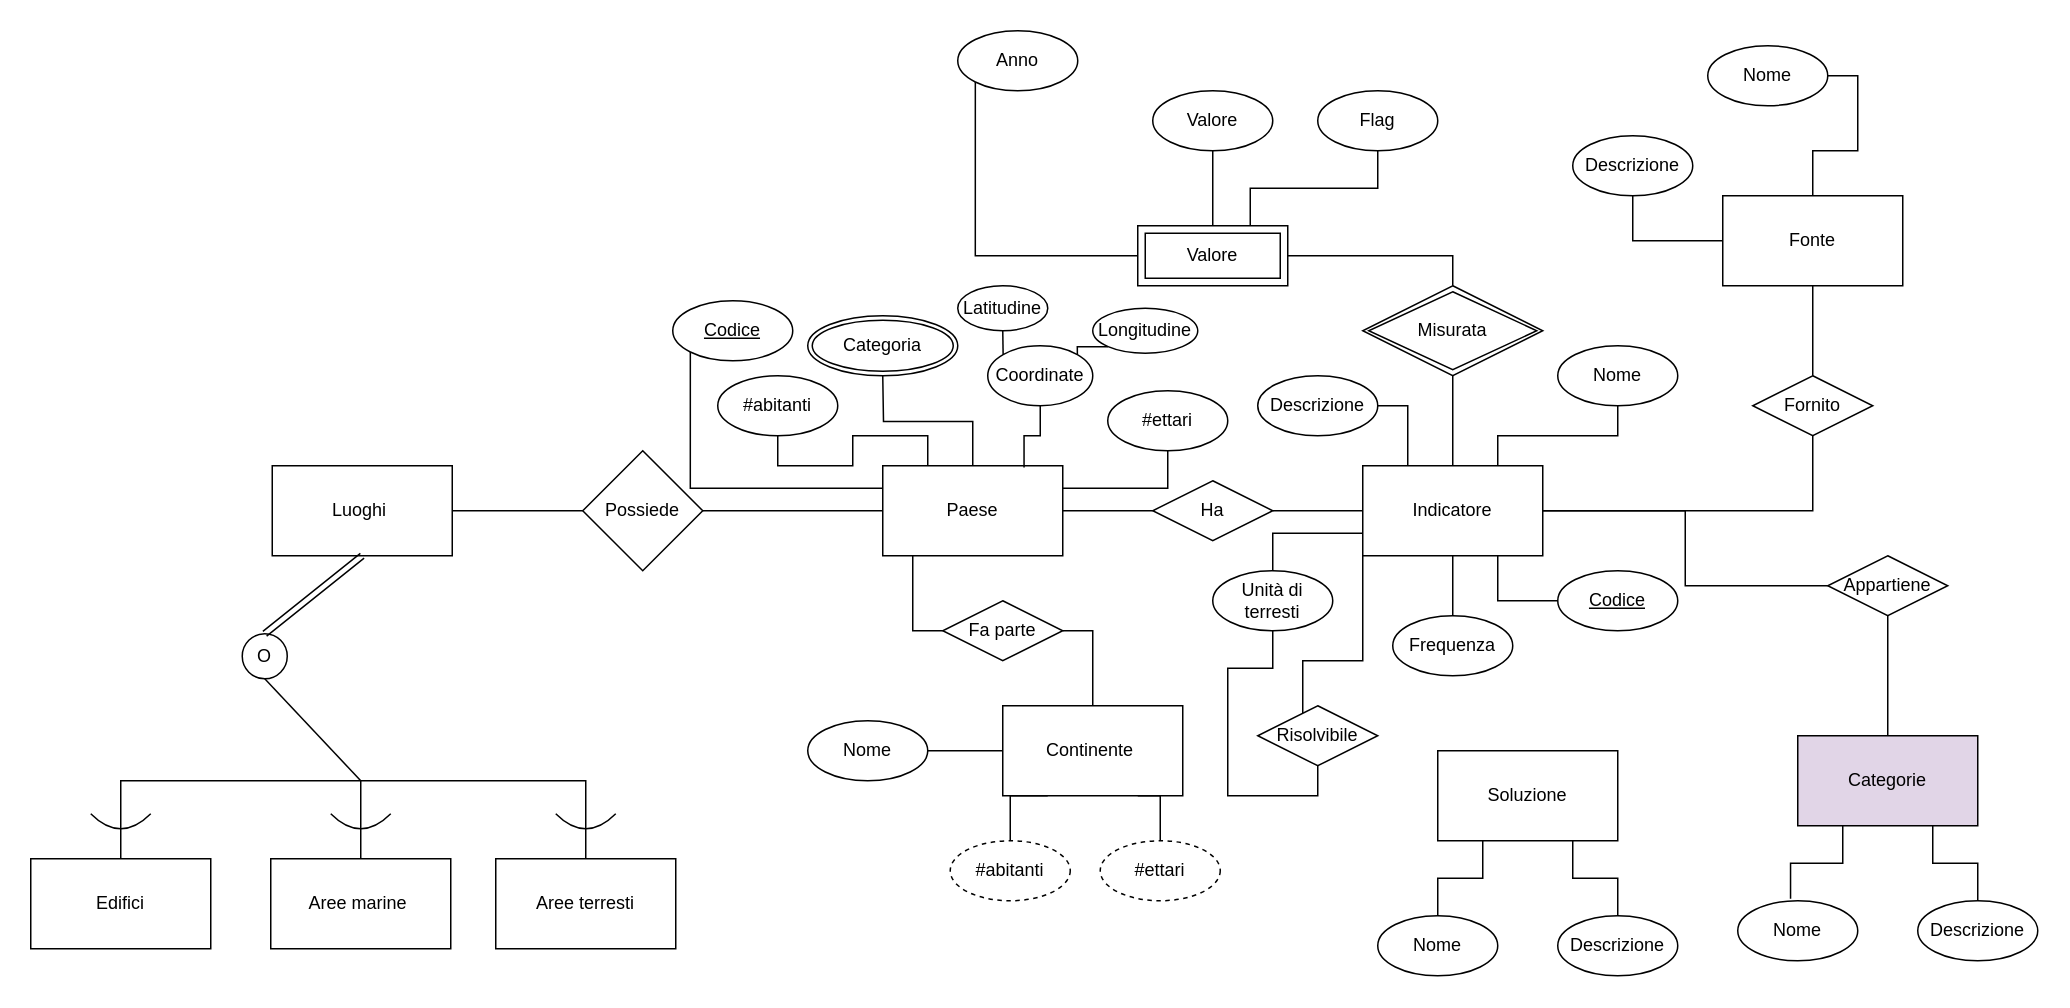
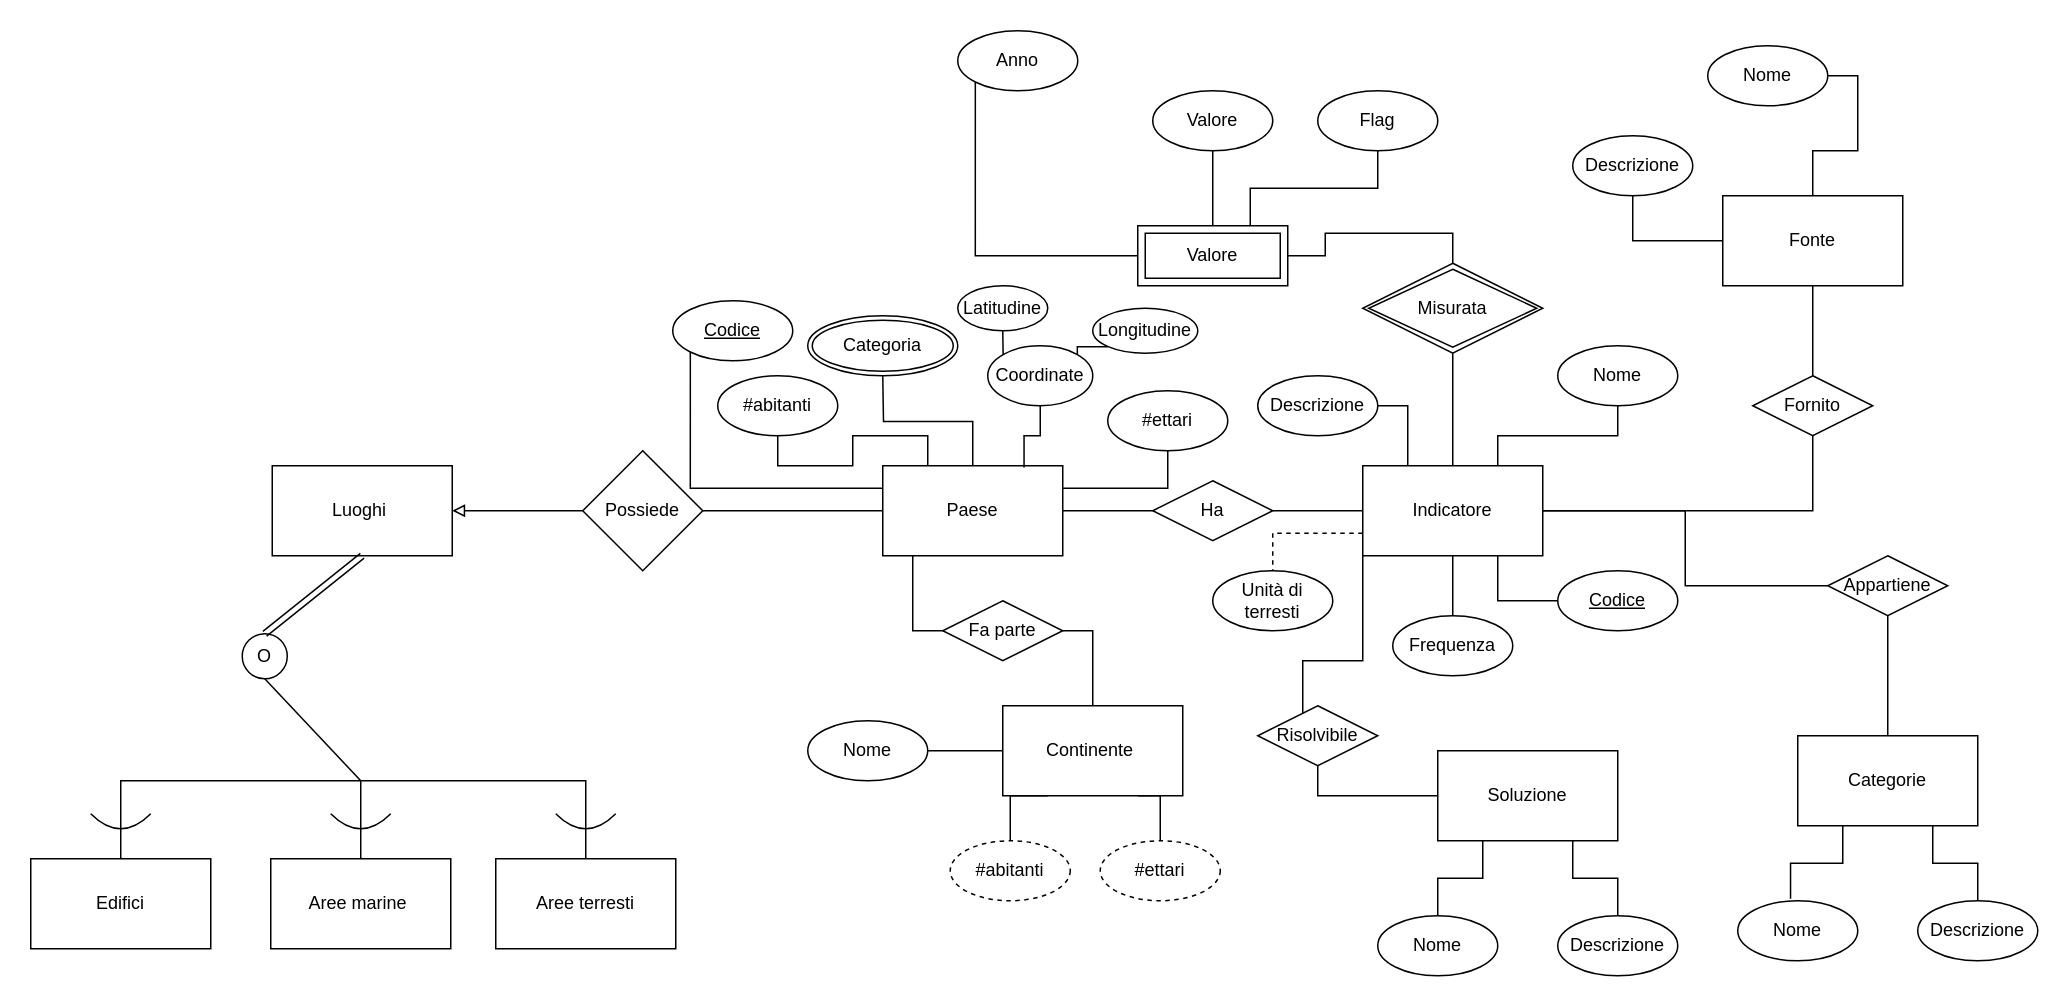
(1453, 331) -> (1453, 308)
(460, 511) -> (465, 511)
(1298, 533) -> (1298, 533)
(1228, 738) -> (1376, 796)
(1888, 781) -> (1888, 781)
